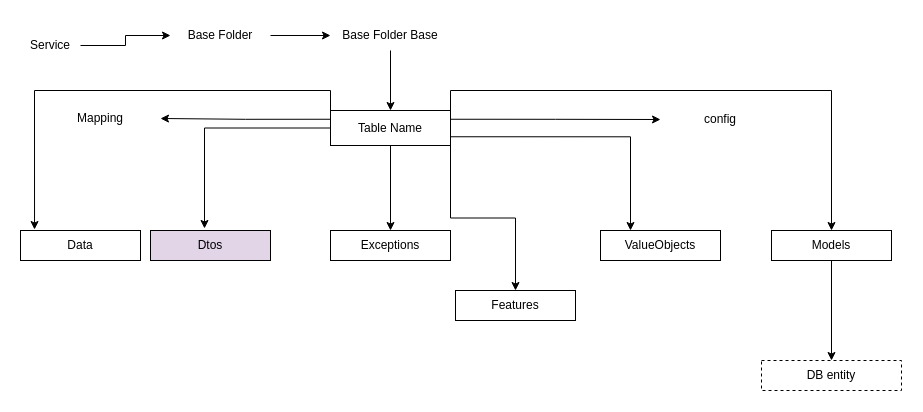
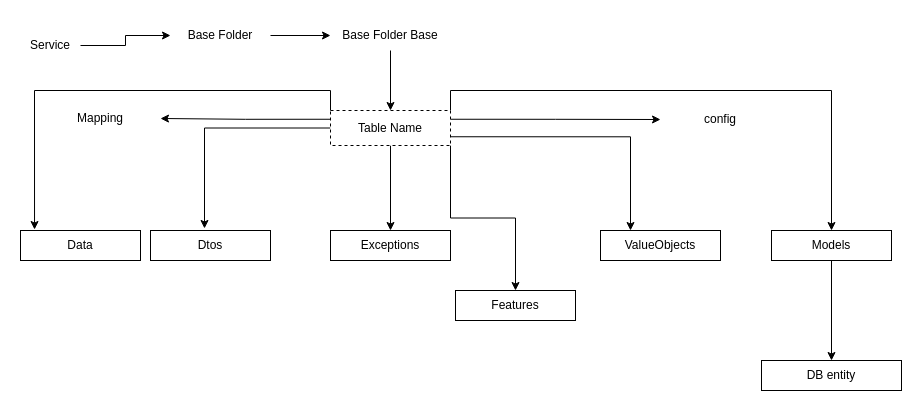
(391, 128) -> (391, 128)
(211, 246) -> (211, 246)
(832, 376) -> (832, 376)
